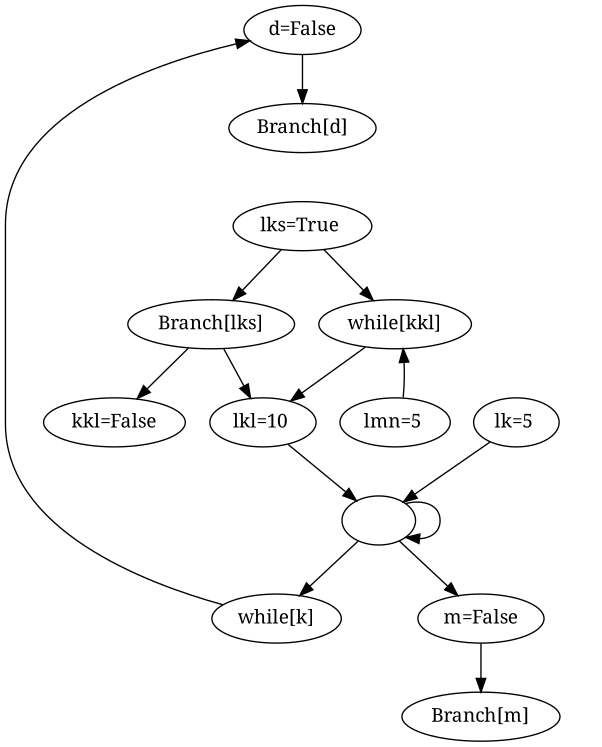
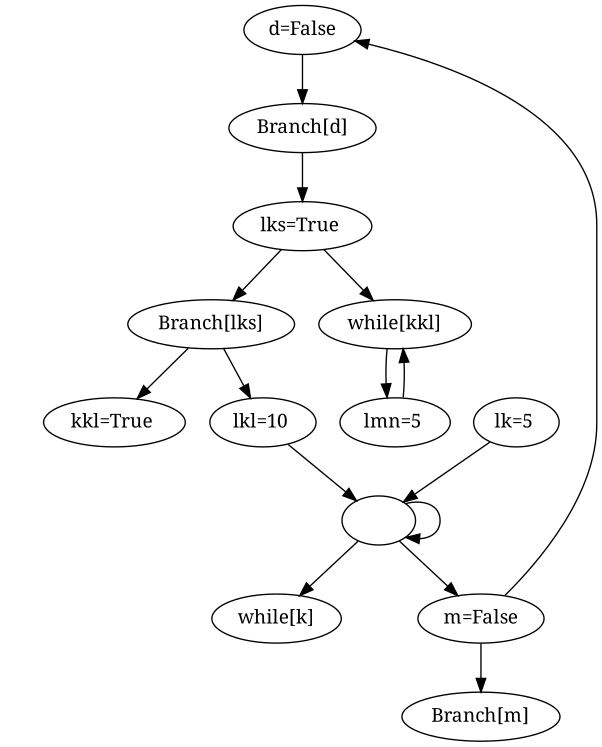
none -> (302, 170)
(5, 318) -> (597, 268)
(334, 370) -> (386, 366)
(114, 422) -> (114, 422)
